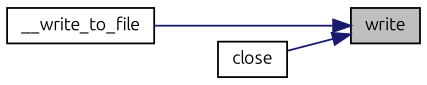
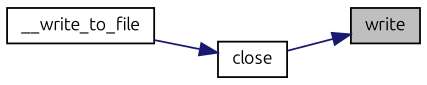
(244, 26) -> (177, 45)
